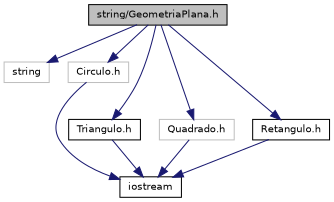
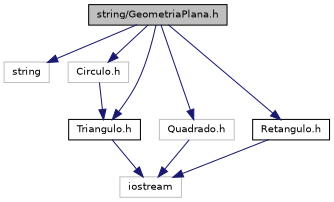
(58, 137) -> (101, 96)
(151, 187) -> (151, 187)
